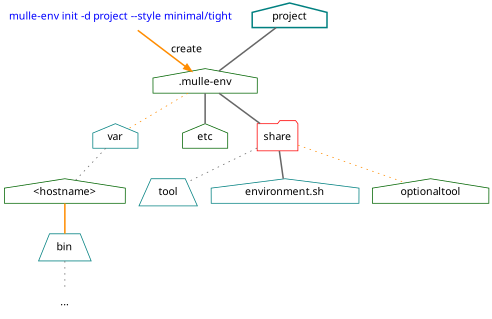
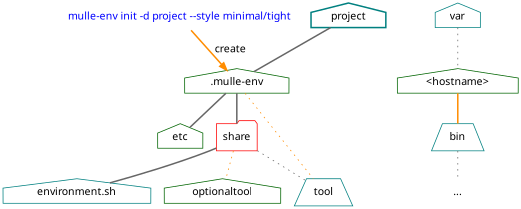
(158, 111) -> (279, 136)
